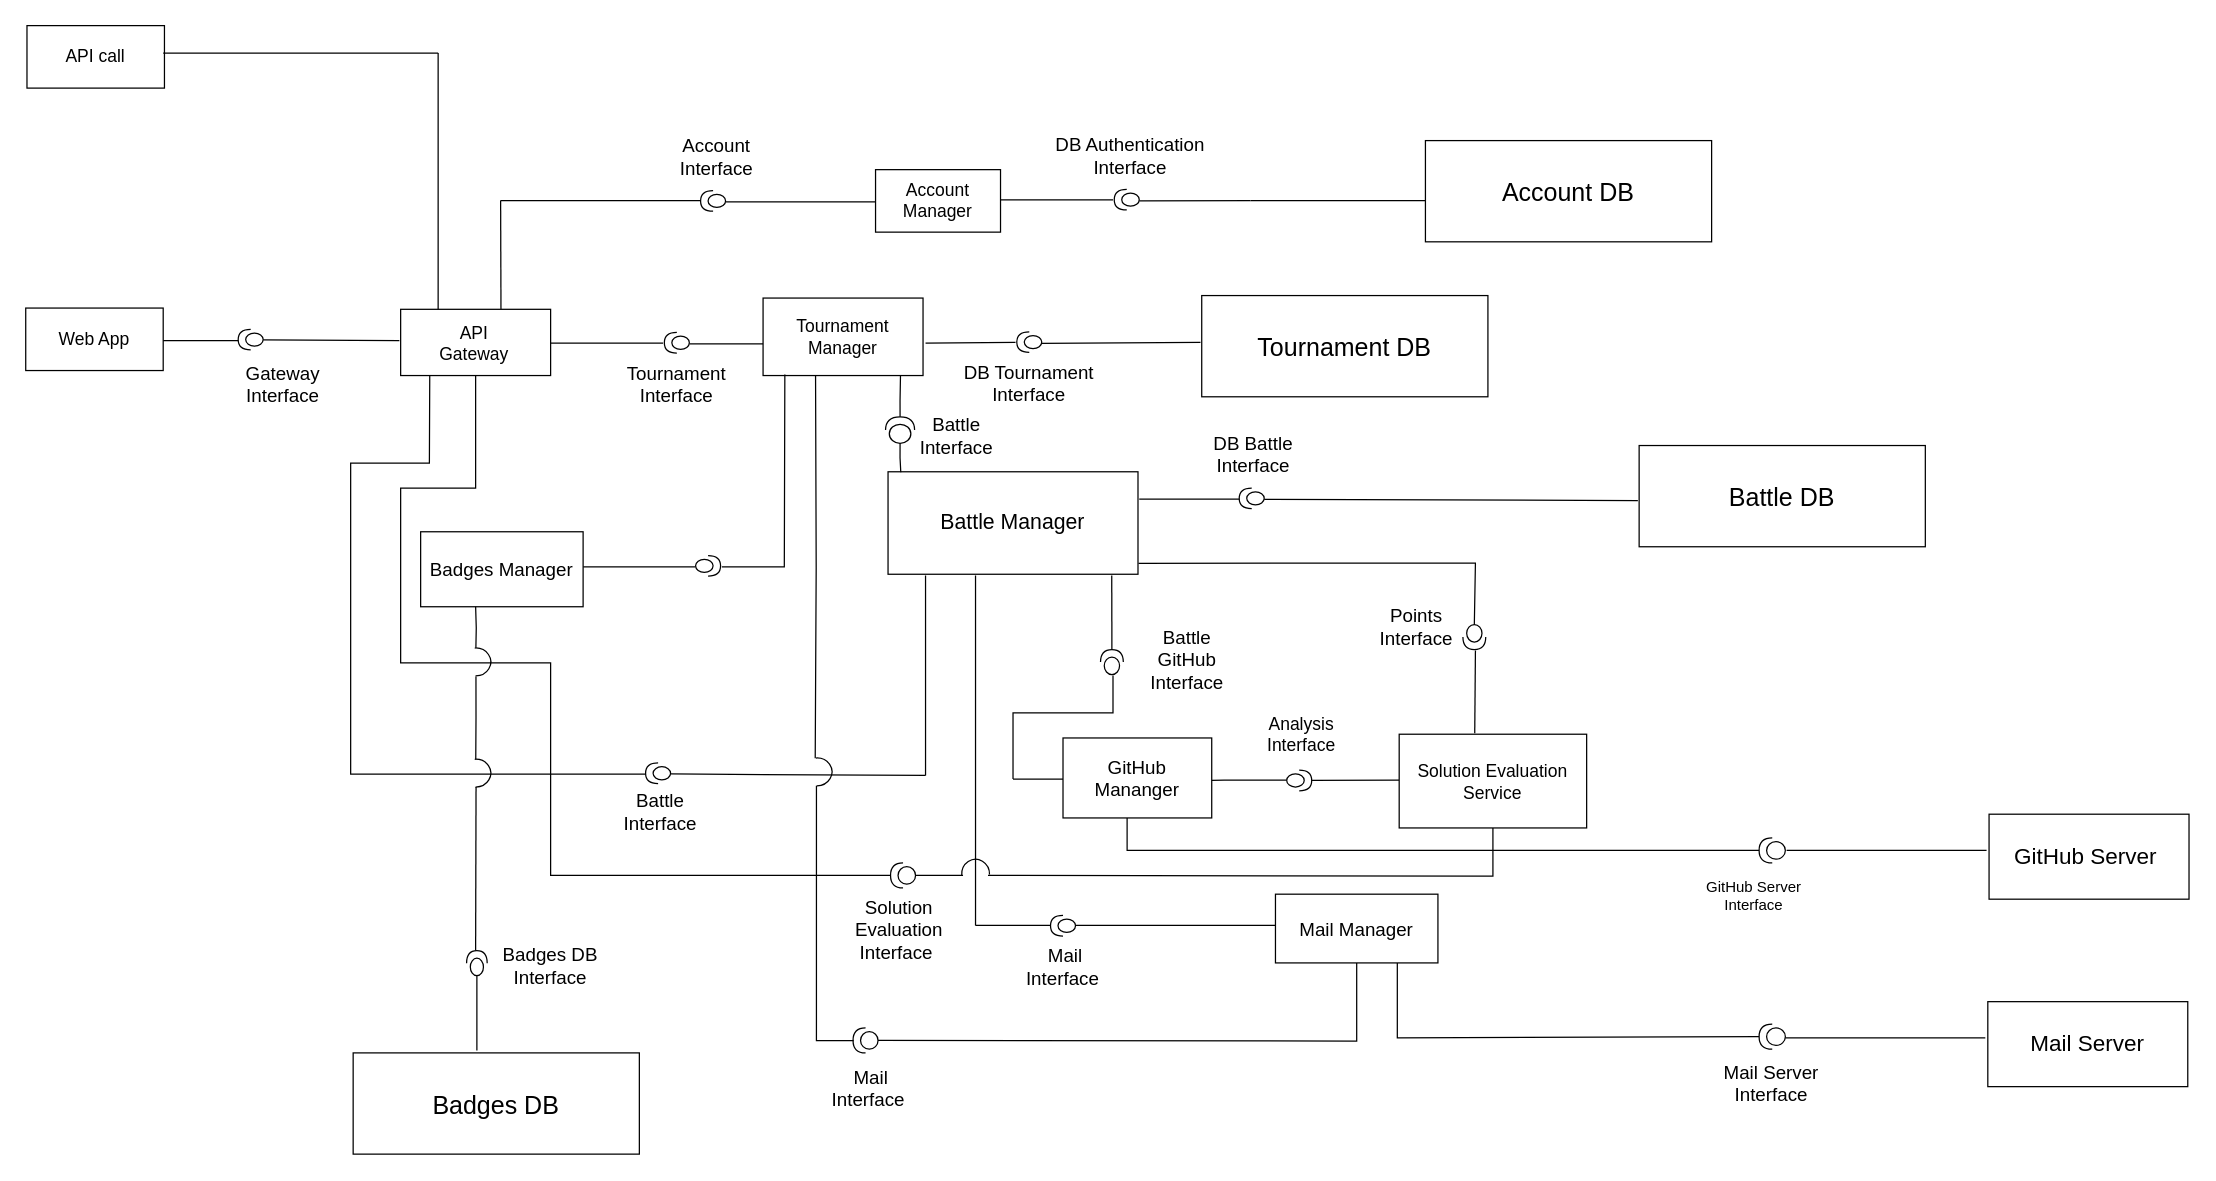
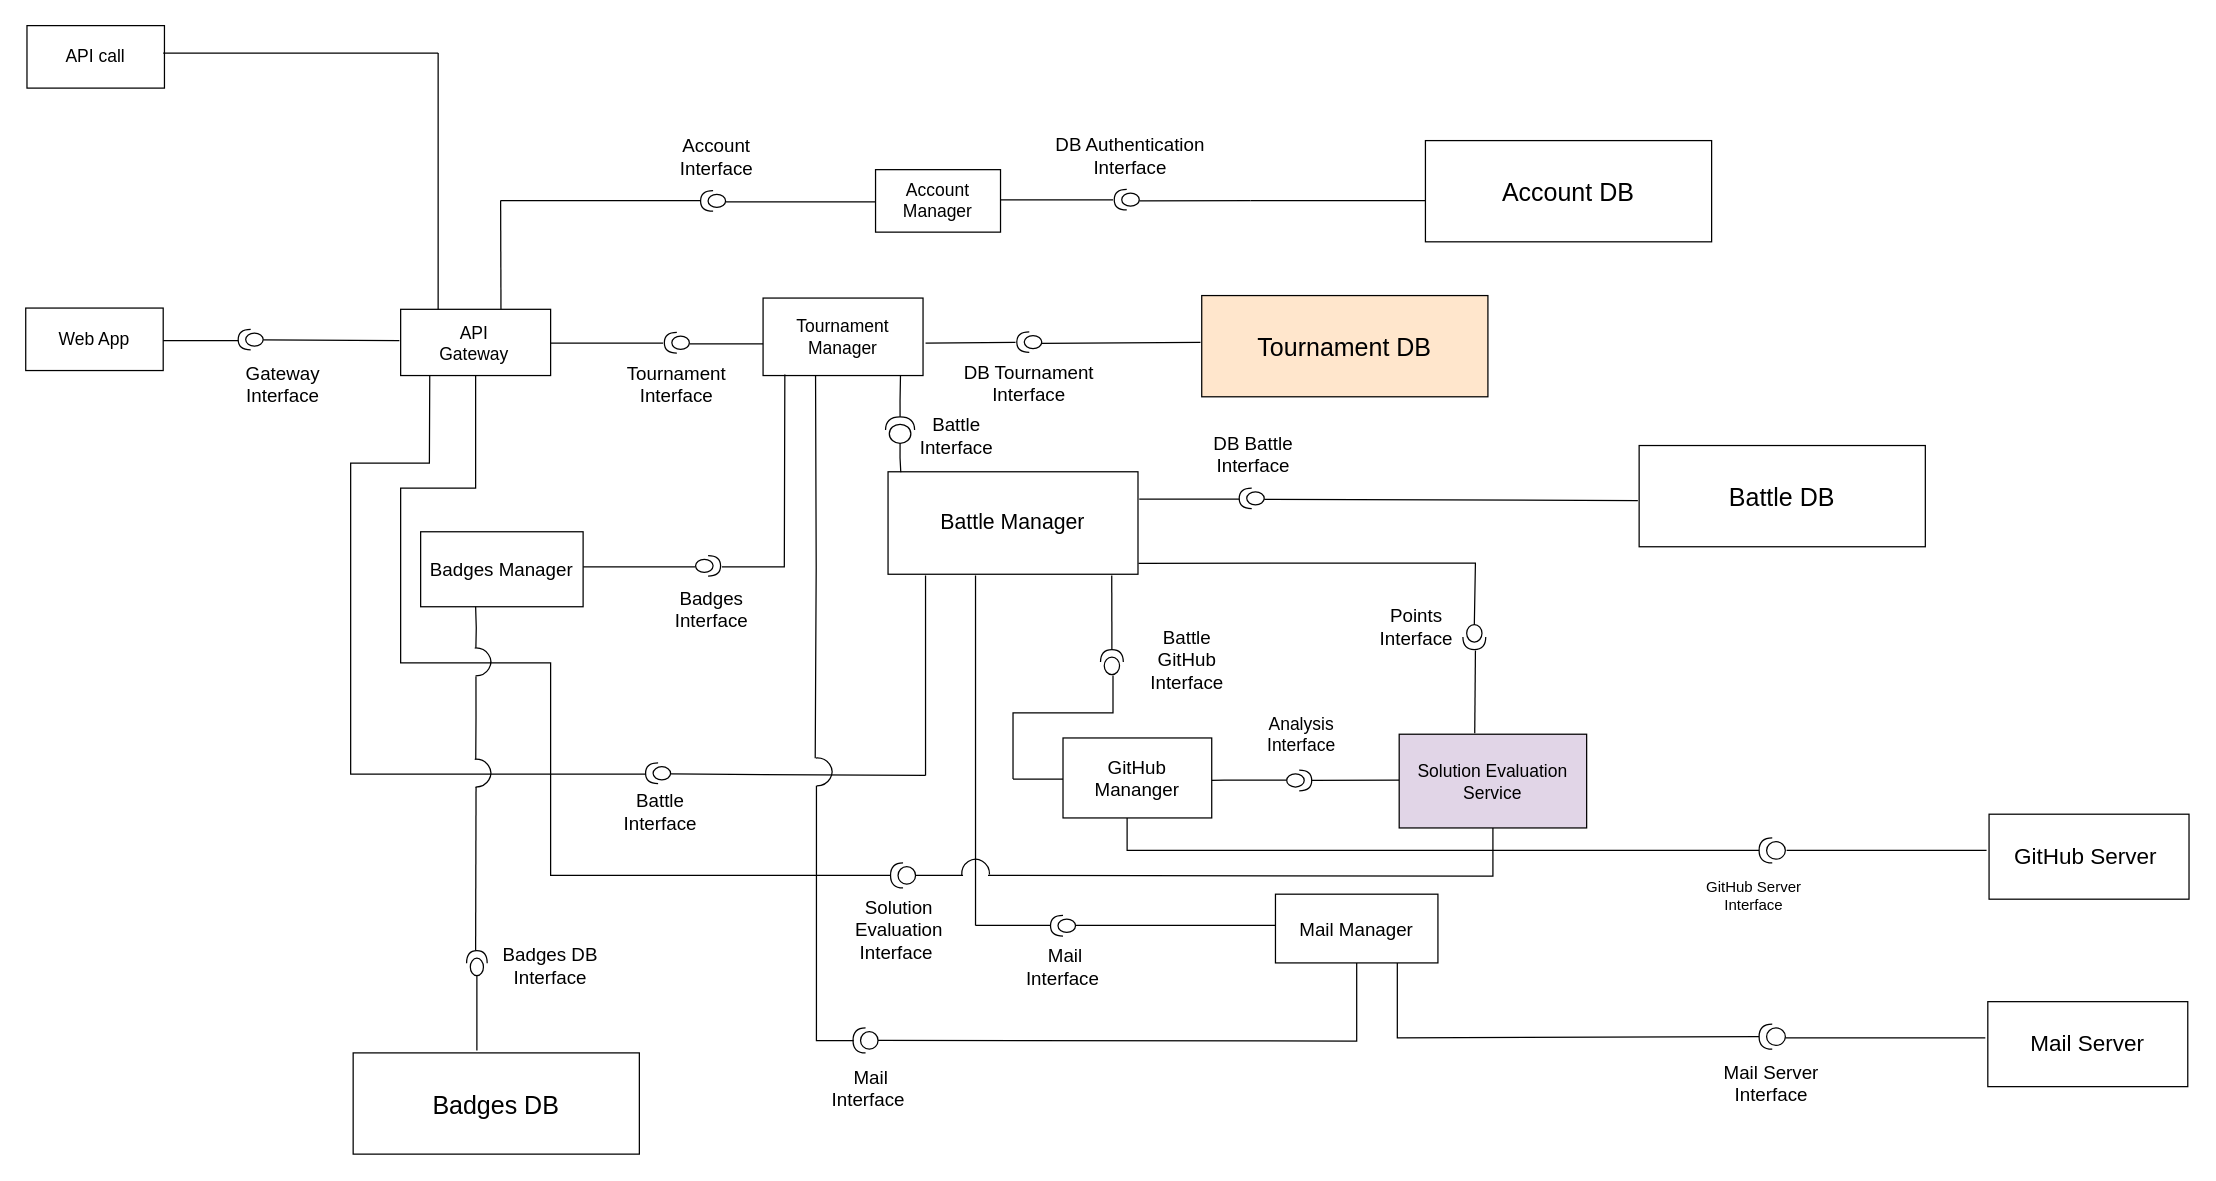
(1345, 346) -> (1345, 346)
none -> (712, 609)
(1493, 781) -> (1493, 781)
